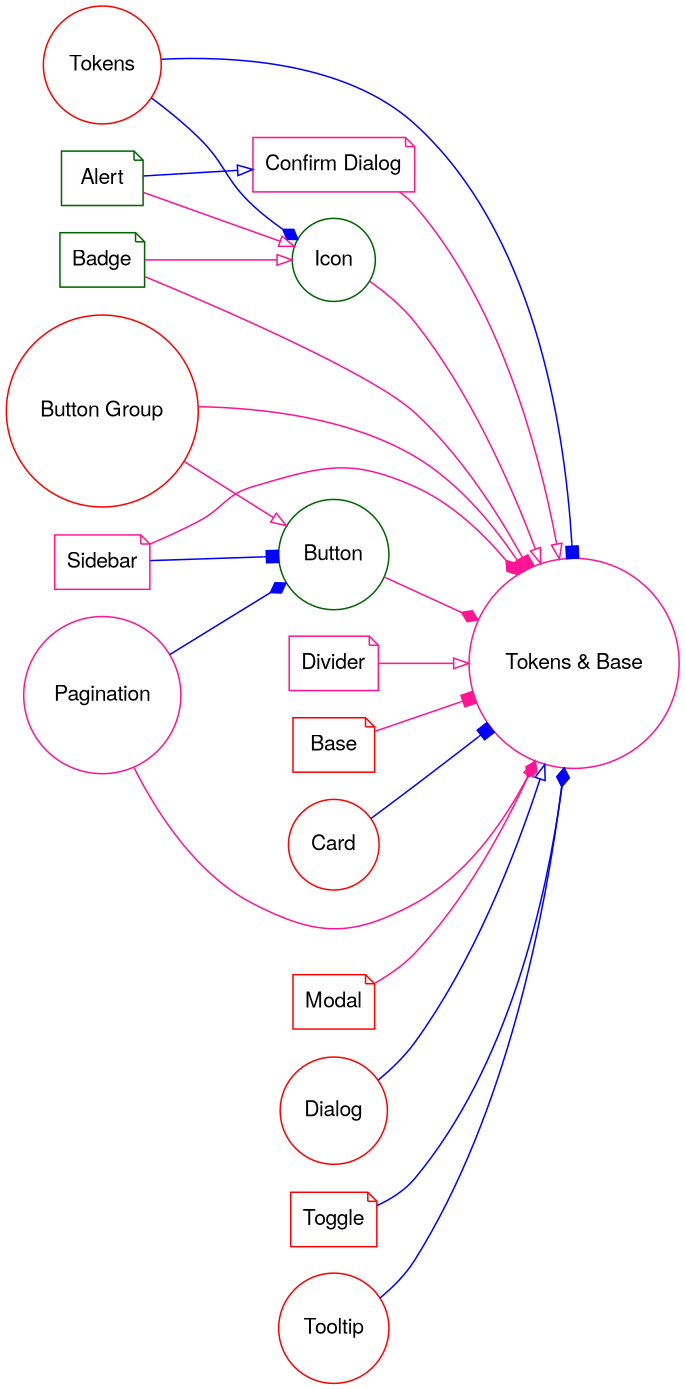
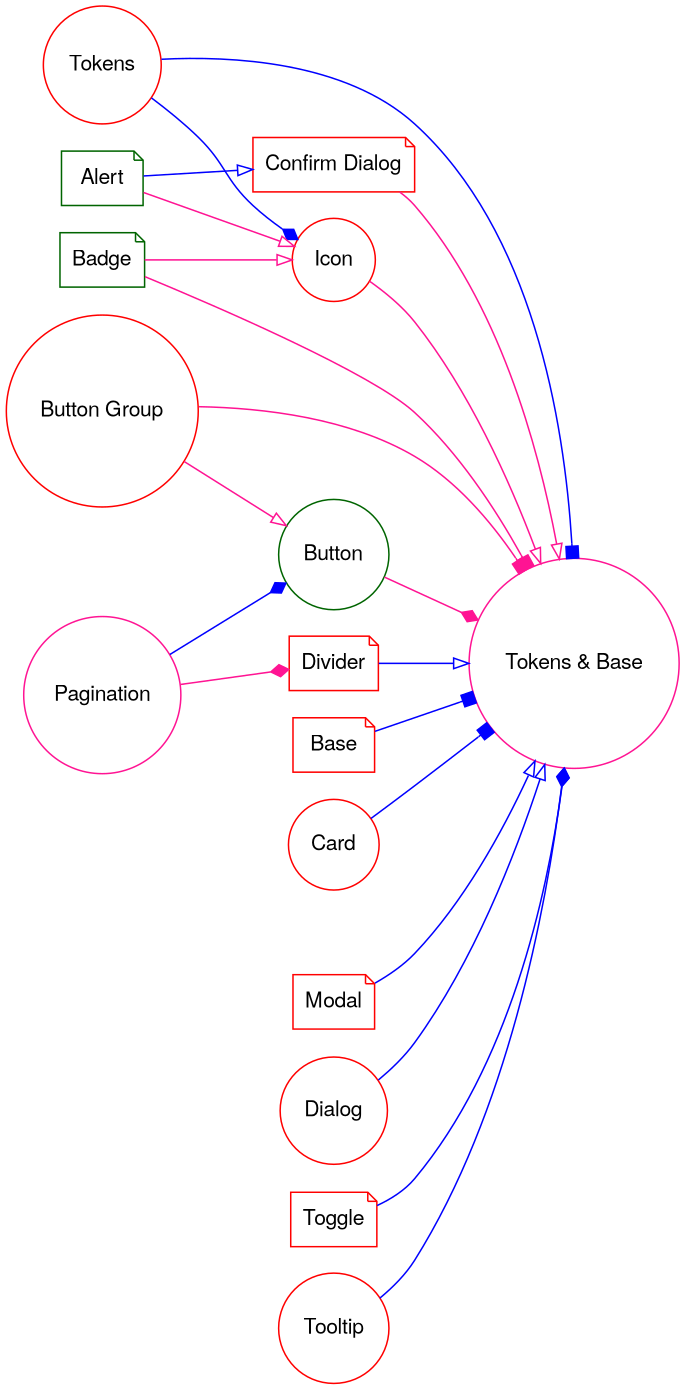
(334, 165) -> (334, 165)
(334, 260) -> (334, 260)
(102, 562) -> none
(334, 663) -> (334, 663)
(416, 663) -> (416, 663)
(417, 717) -> (417, 717)
(465, 890) -> (465, 890)
(327, 928) -> (226, 678)
